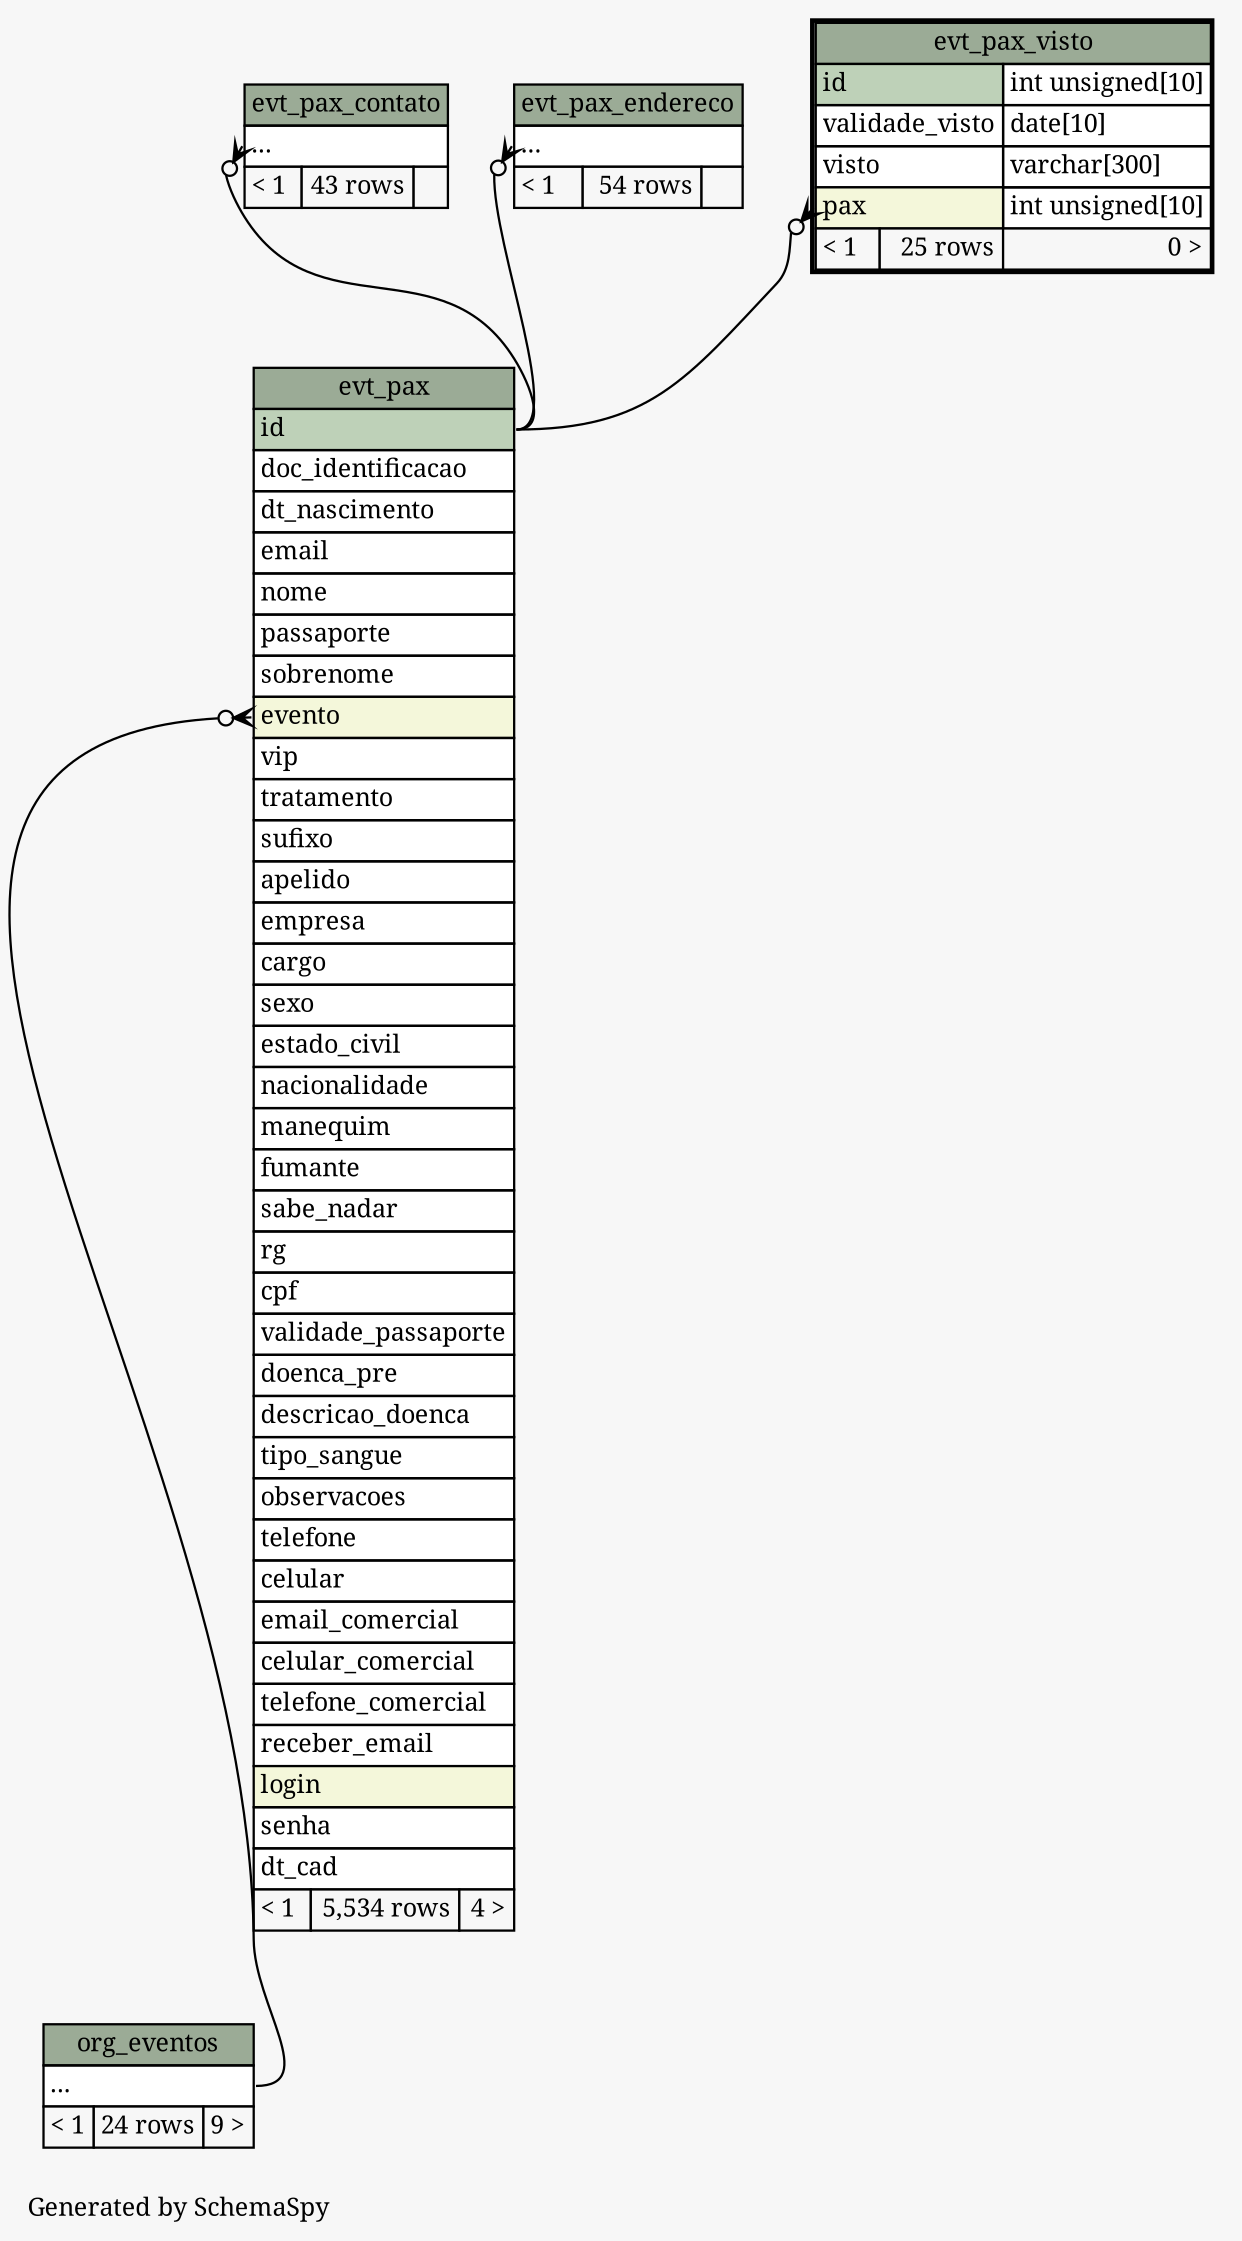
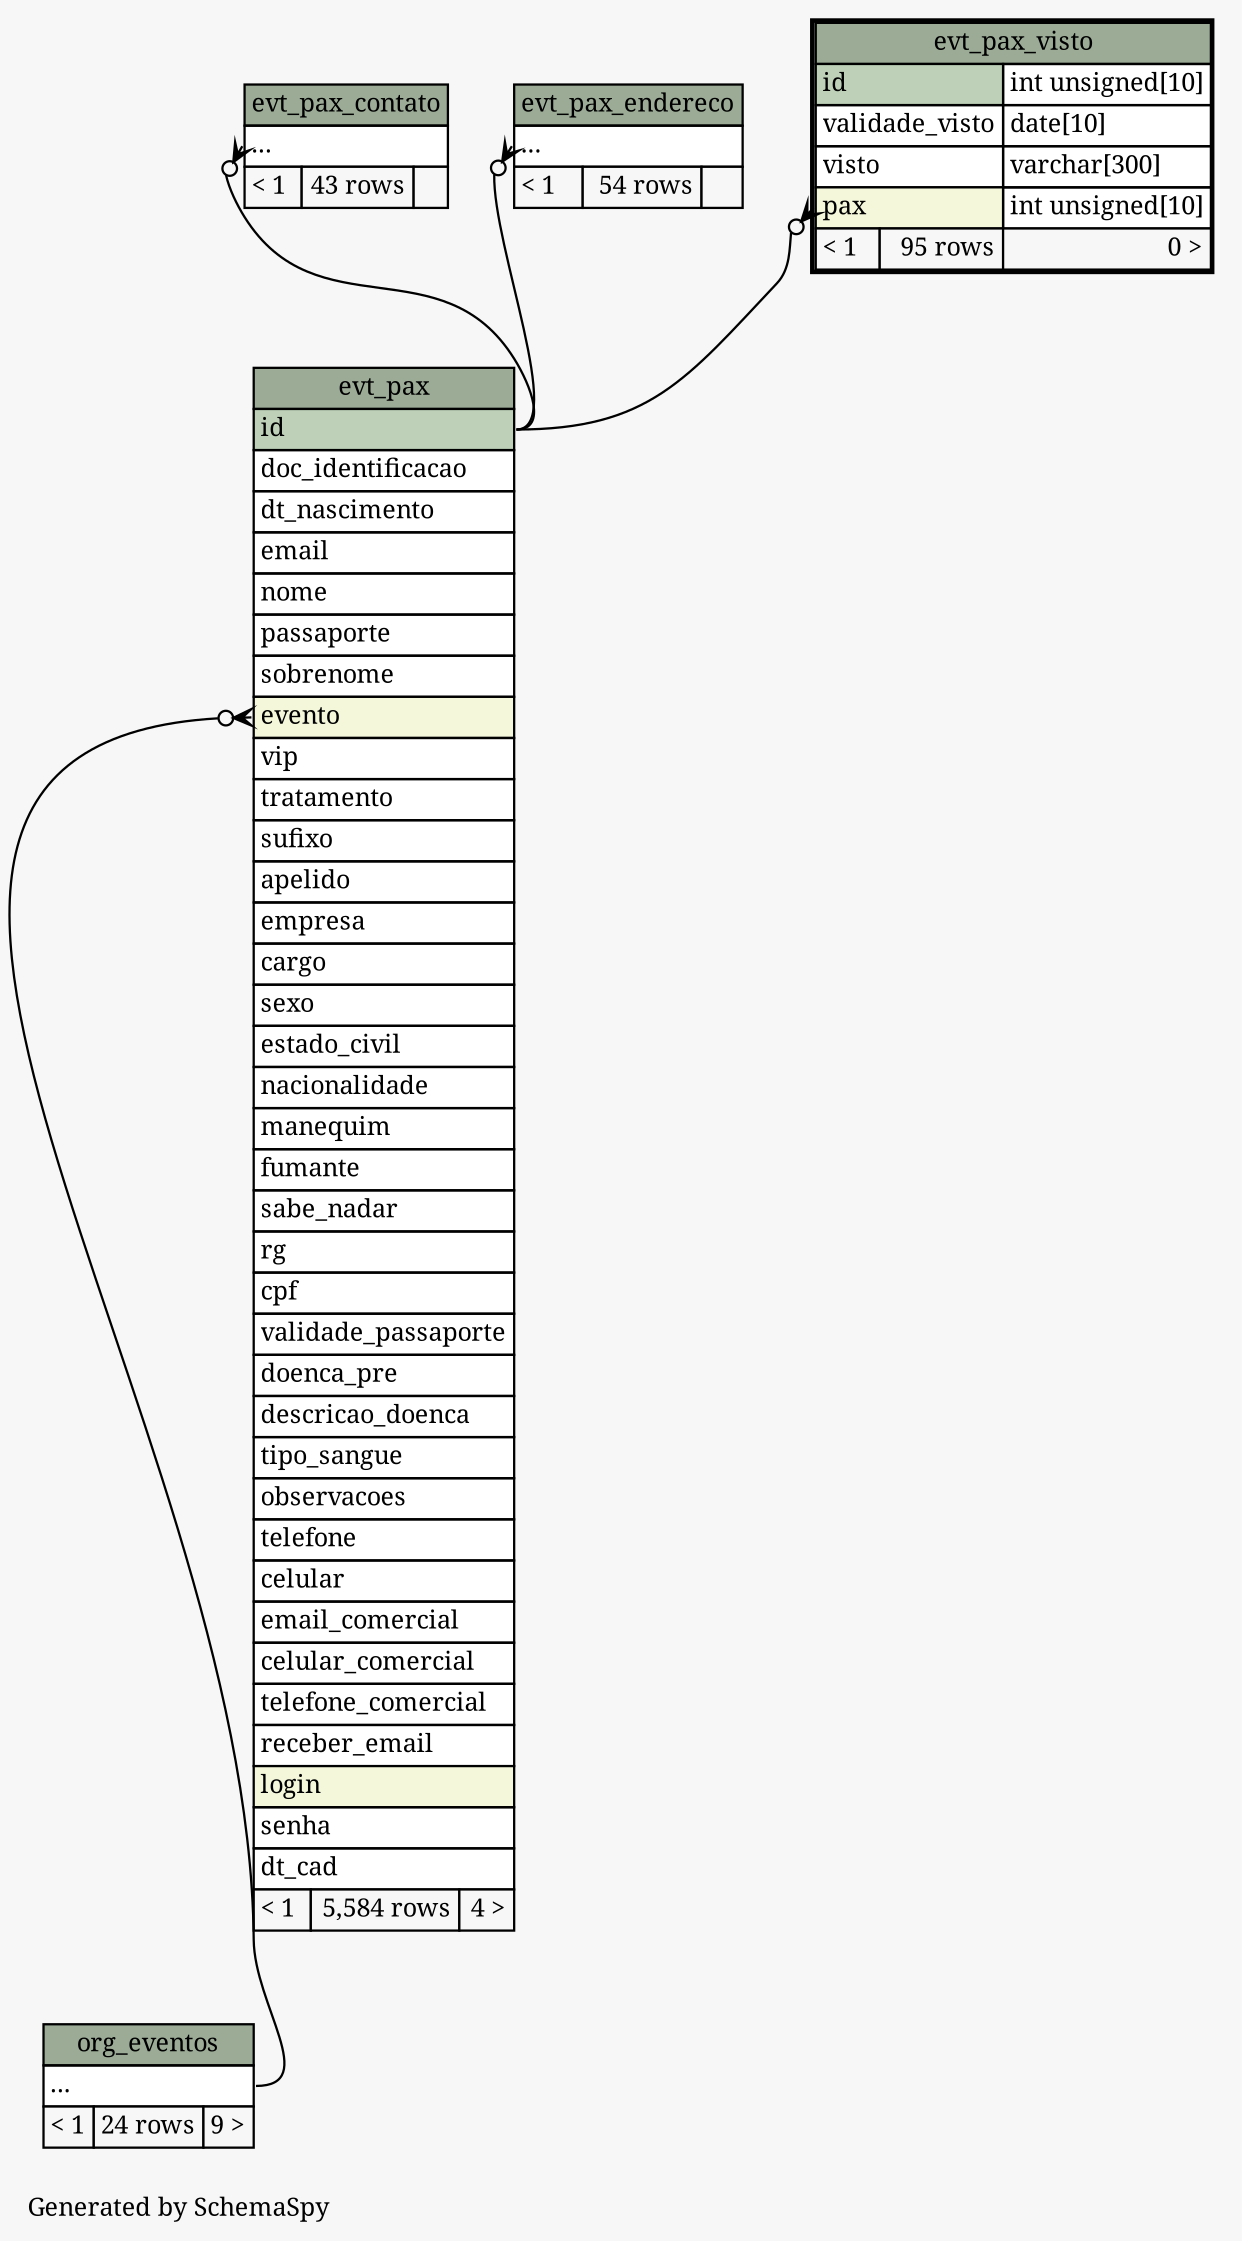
(948, 248) -> (948, 248)
(387, 1909) -> (387, 1909)
